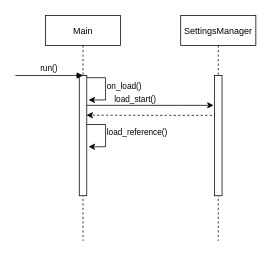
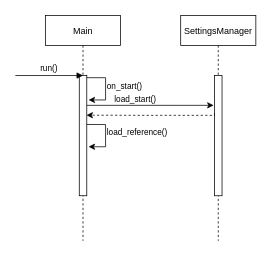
(127, 87) -> (129, 87)
